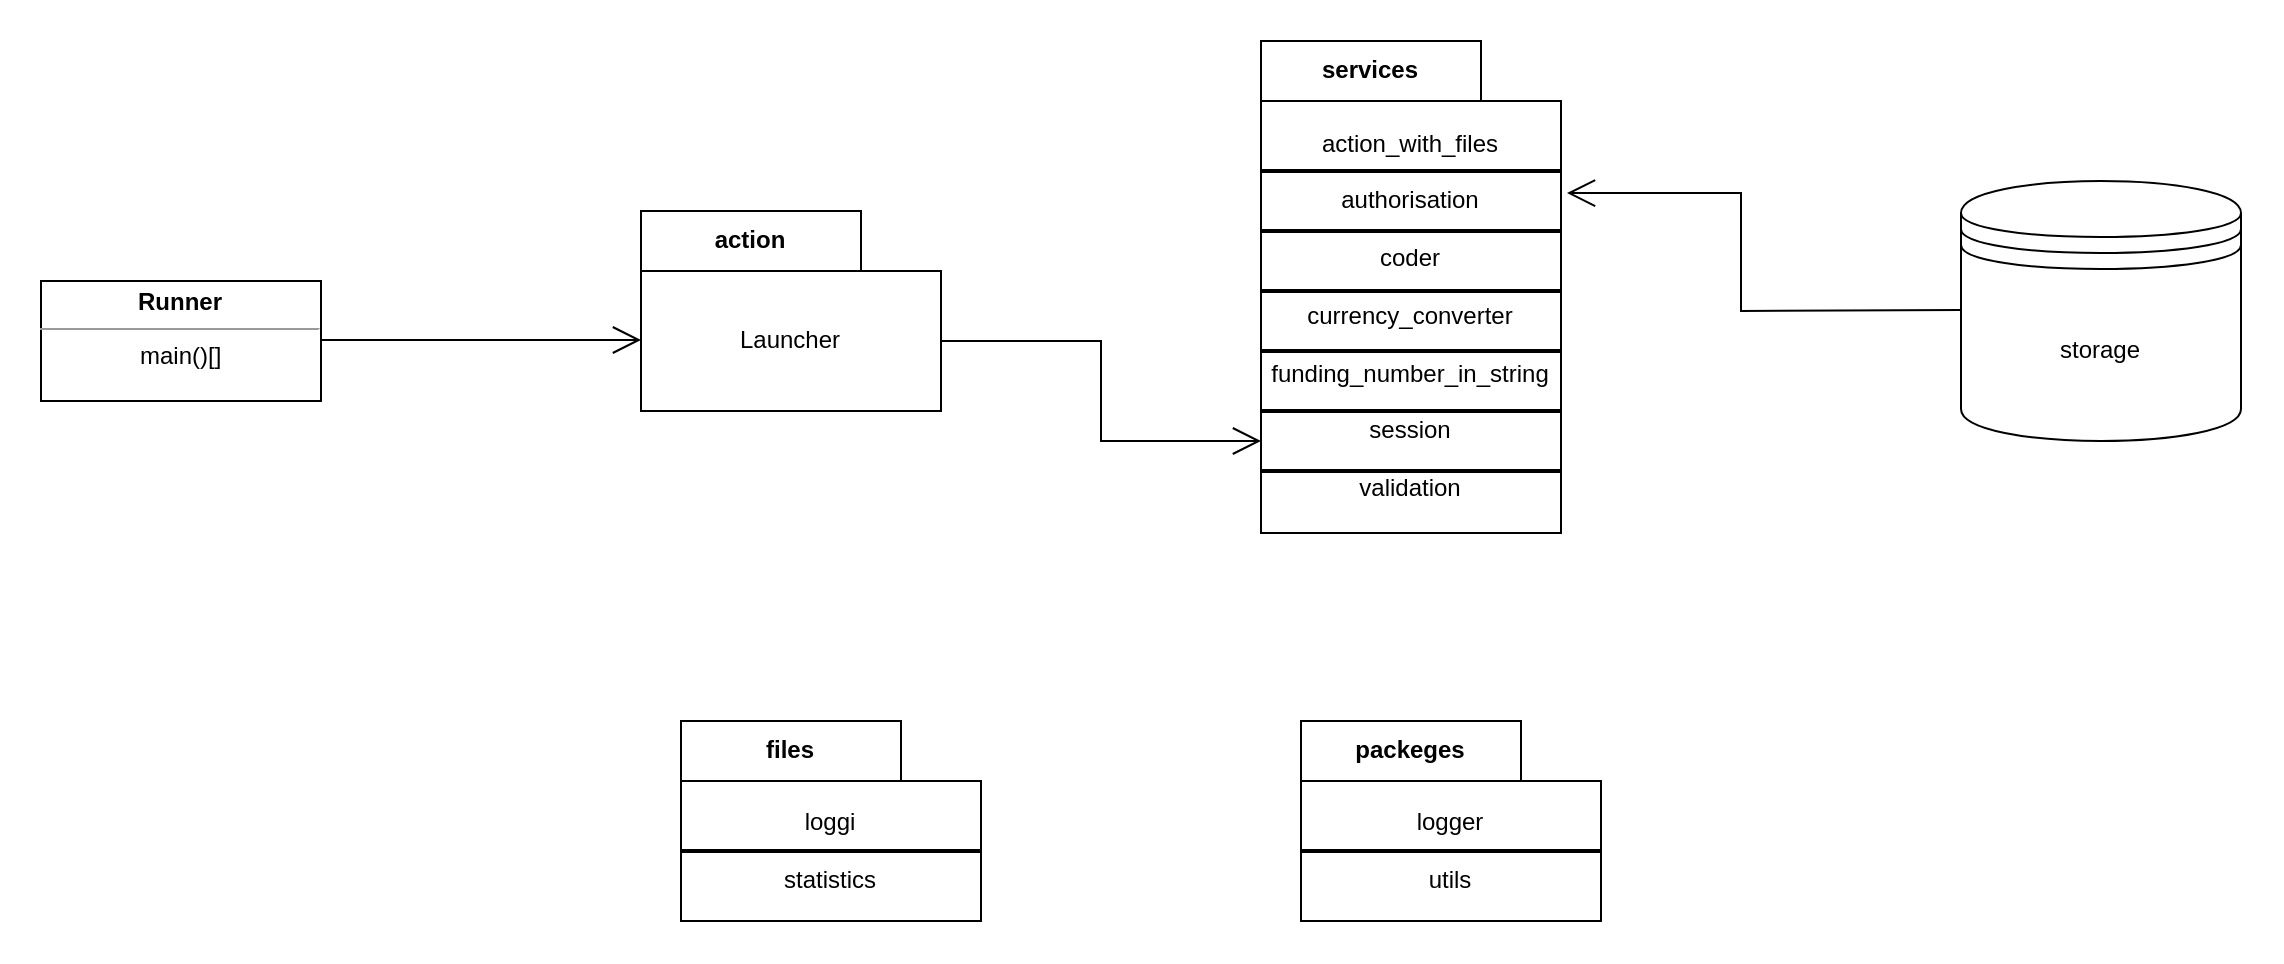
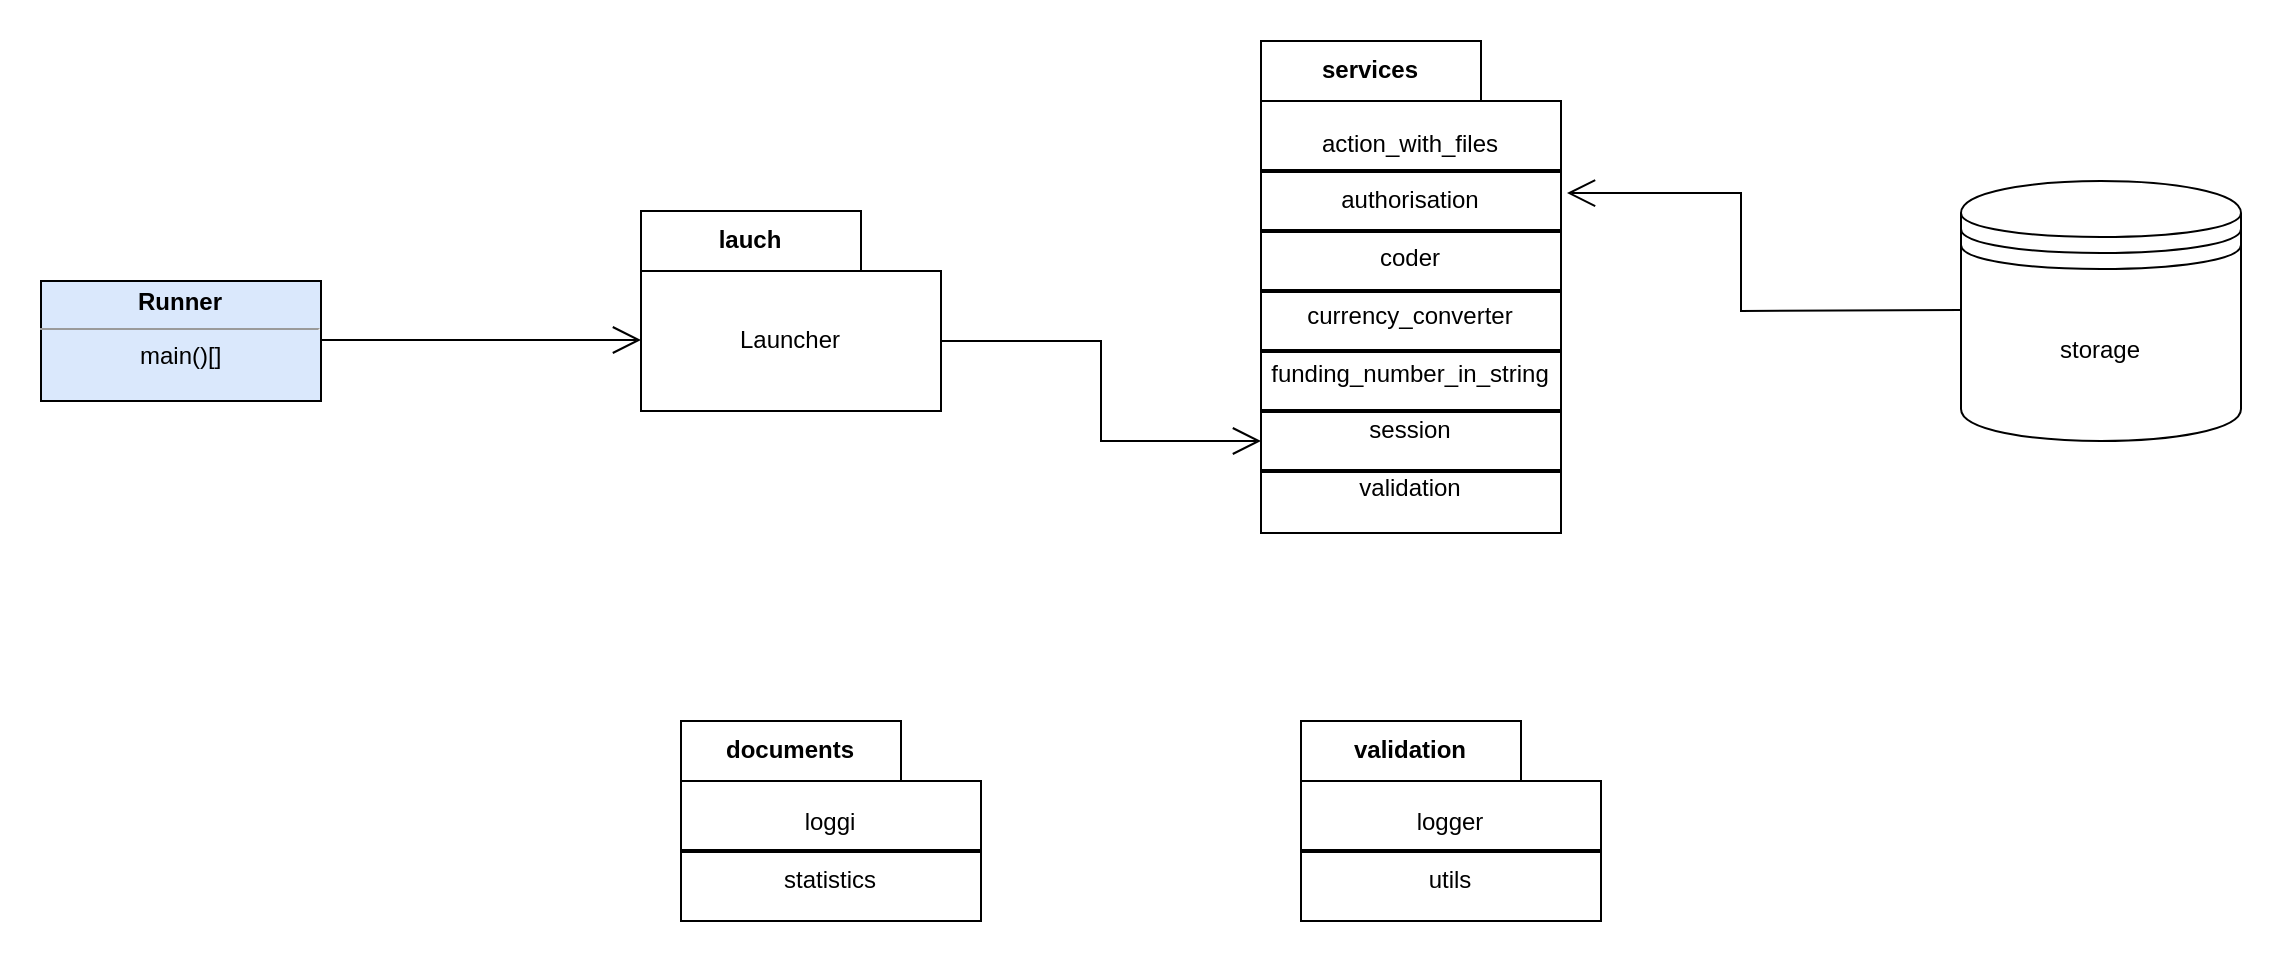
(751, 241) -> (751, 241)
(181, 341) -> (181, 341)
(791, 751) -> (791, 751)
(1411, 751) -> (1411, 751)
